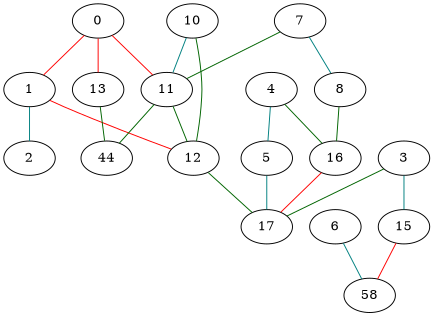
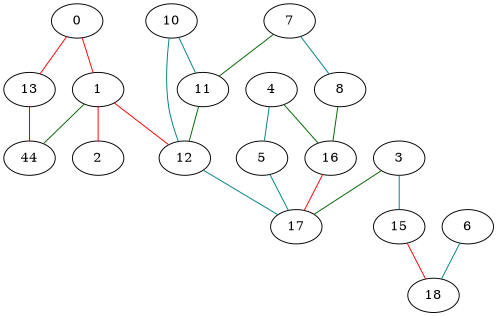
(132, 55) -> none
(202, 90) -> (167, 90)
(30, 124) -> (98, 124)
(137, 124) -> (64, 124)
(230, 193) -> (241, 192)
(370, 295) -> (434, 295)
